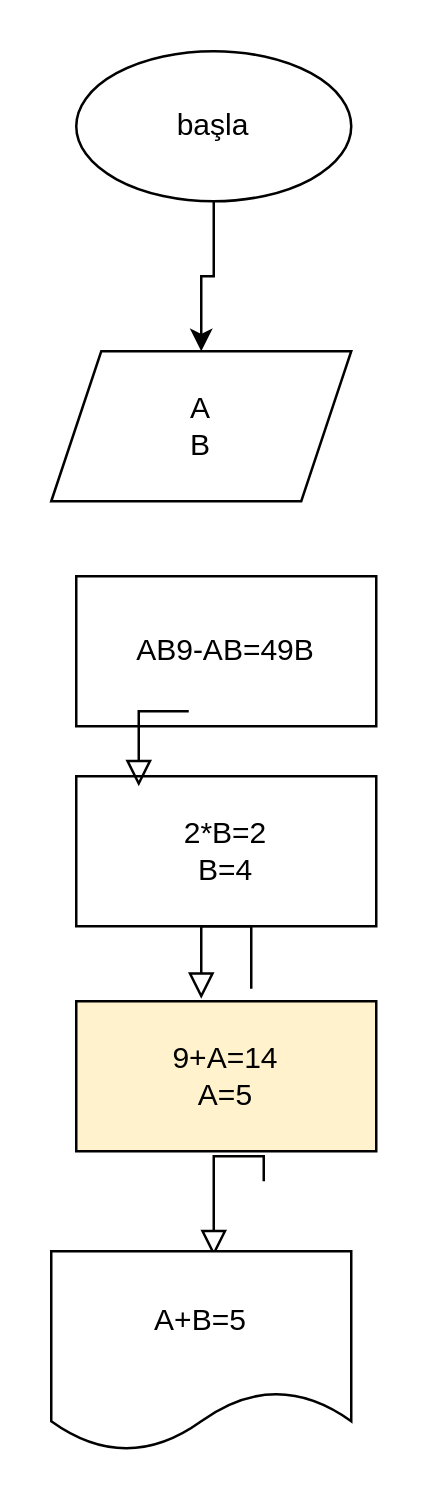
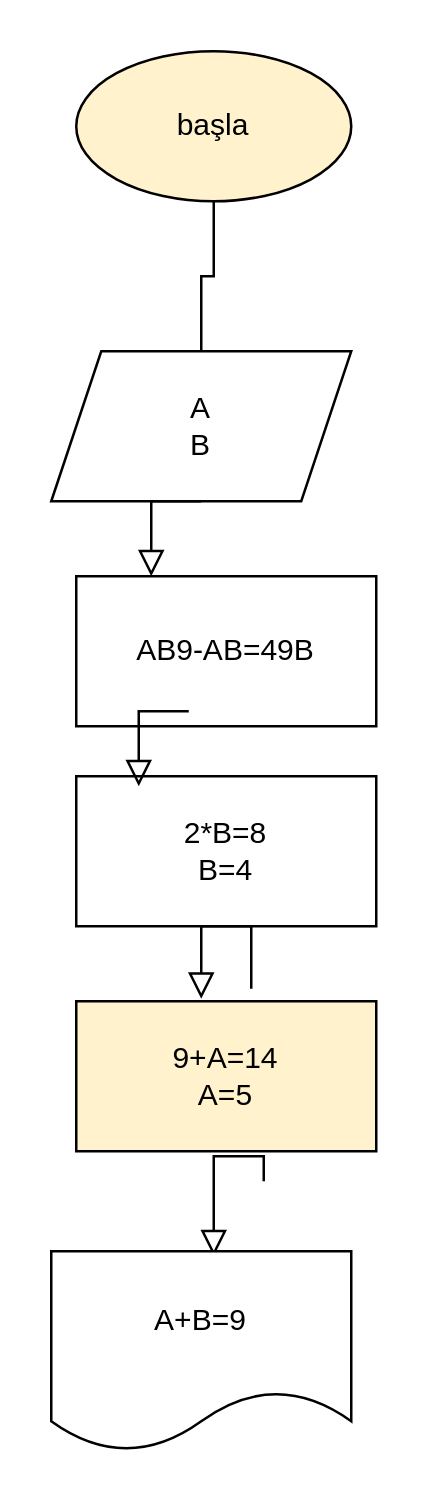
(214, 126) -> (214, 126)
(201, 333) -> (201, 340)
none -> (151, 525)
(226, 851) -> (226, 851)
(201, 1321) -> (201, 1321)
